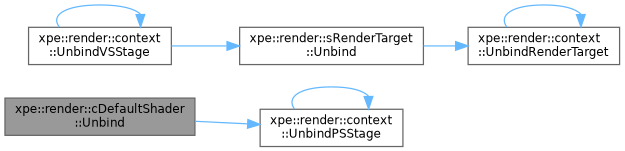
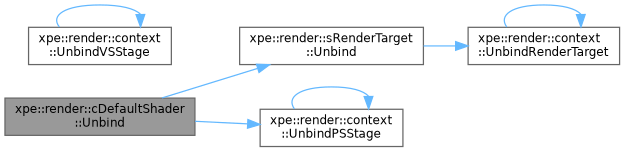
(199, 46) -> (210, 83)
